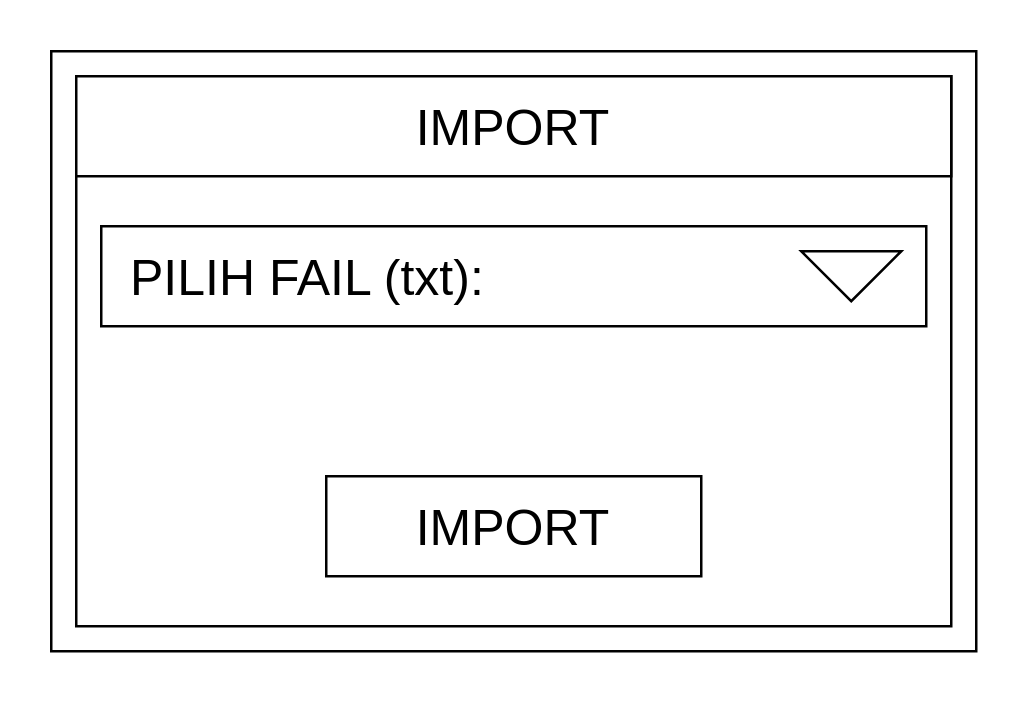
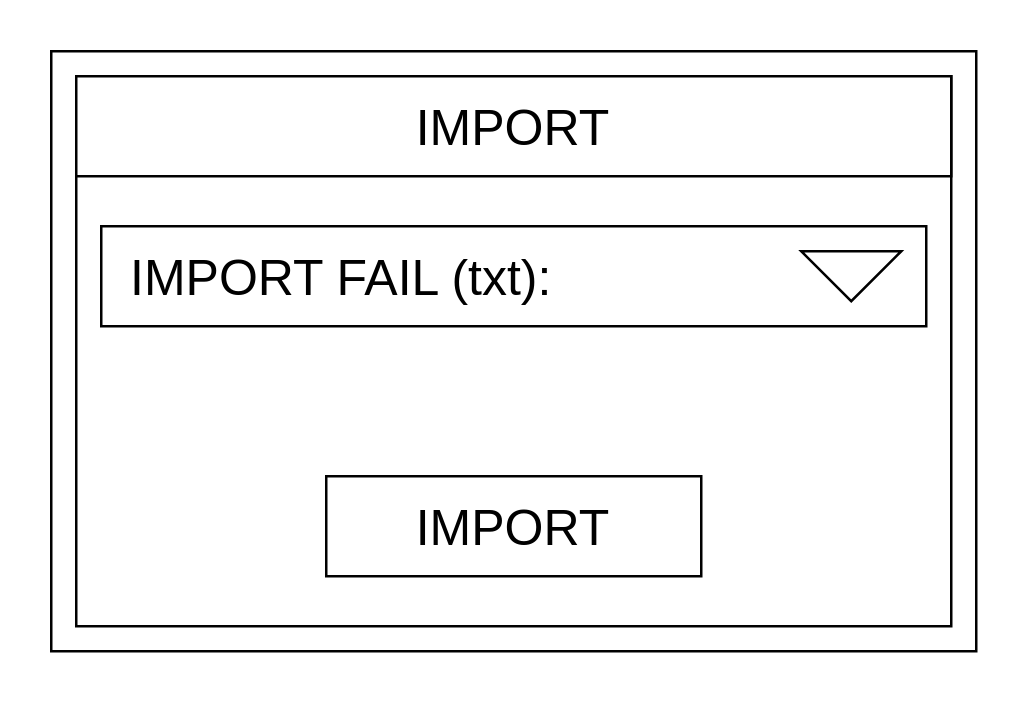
(350, 276) -> (364, 276)
